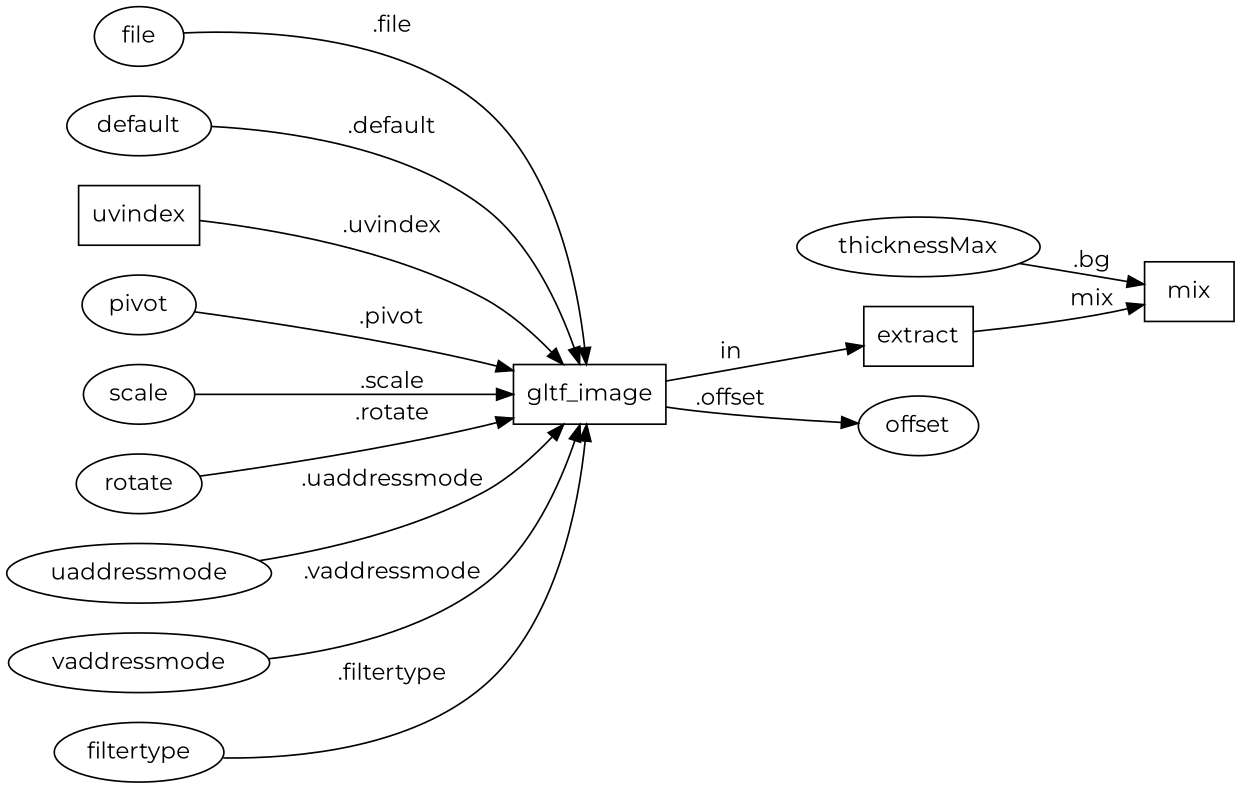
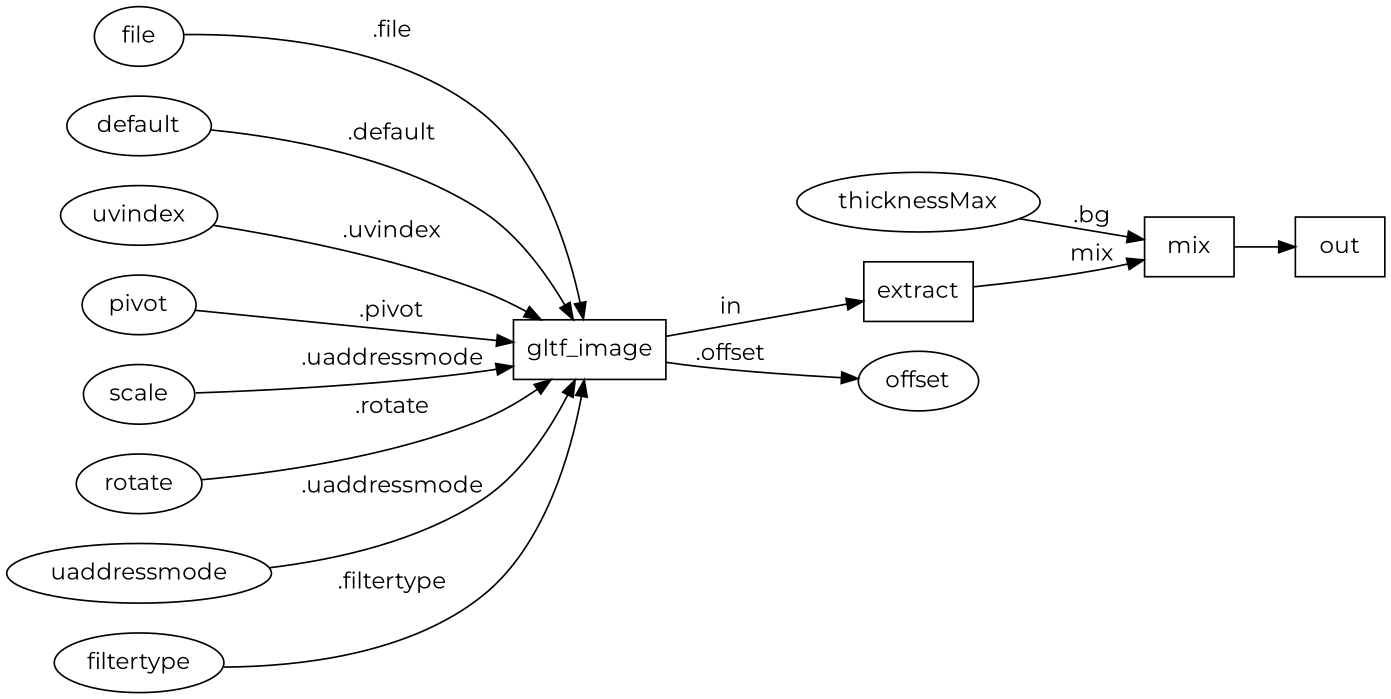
(139, 215) -> (139, 215)
none -> (1340, 247)
(393, 382) -> (393, 359)
(139, 663) -> none
